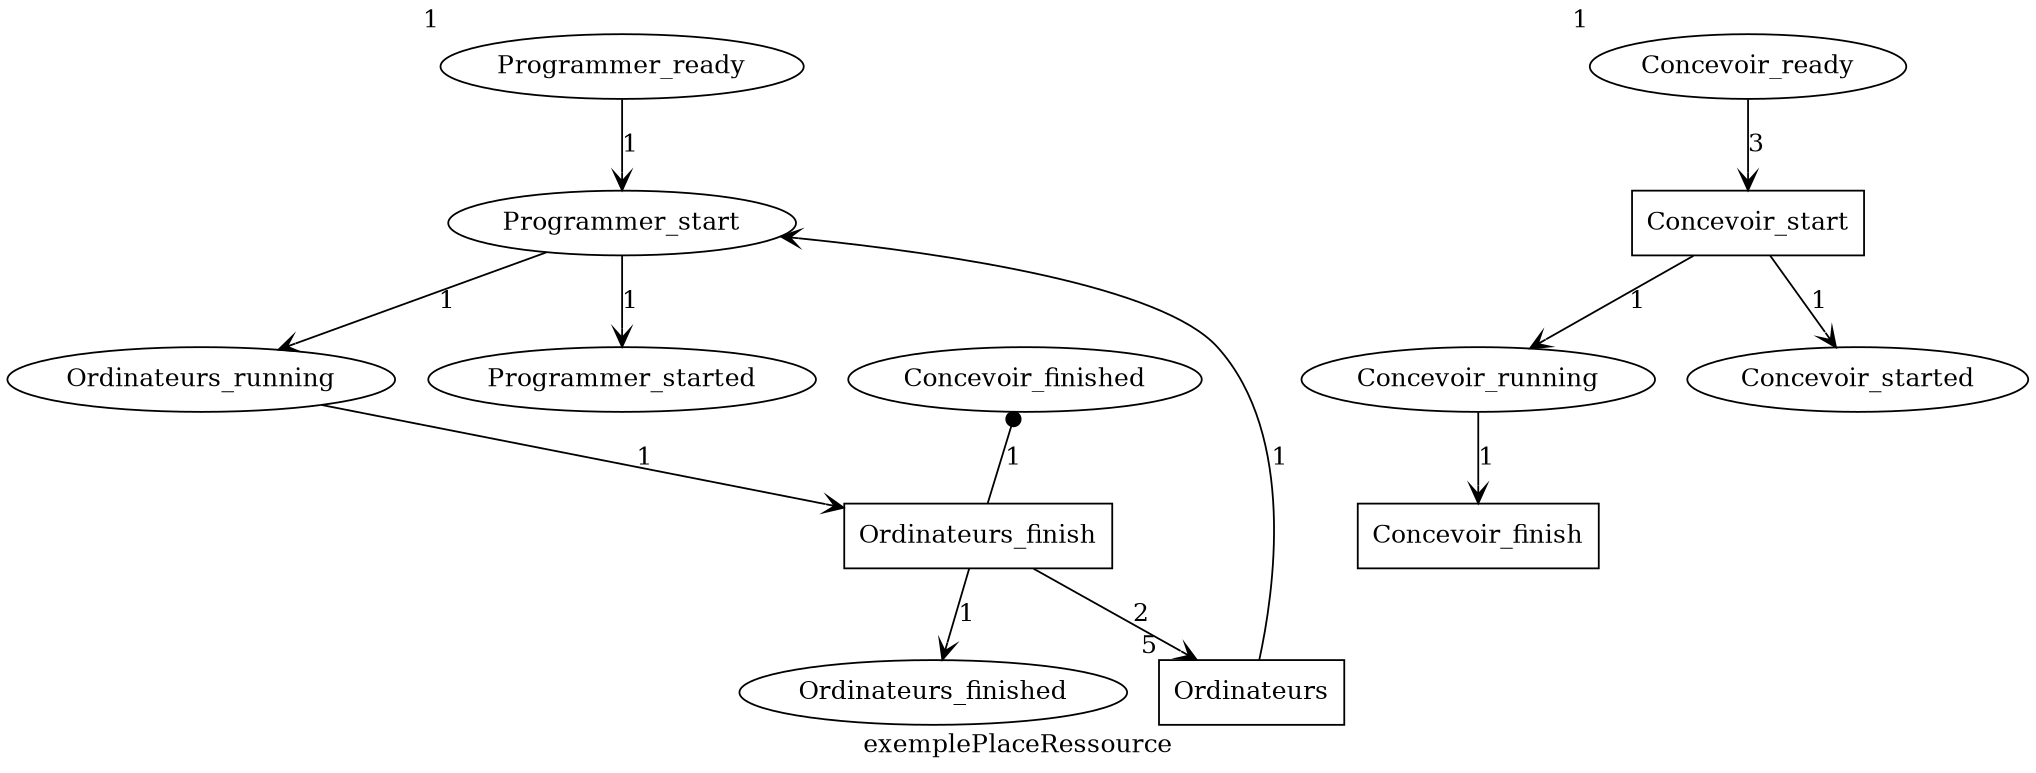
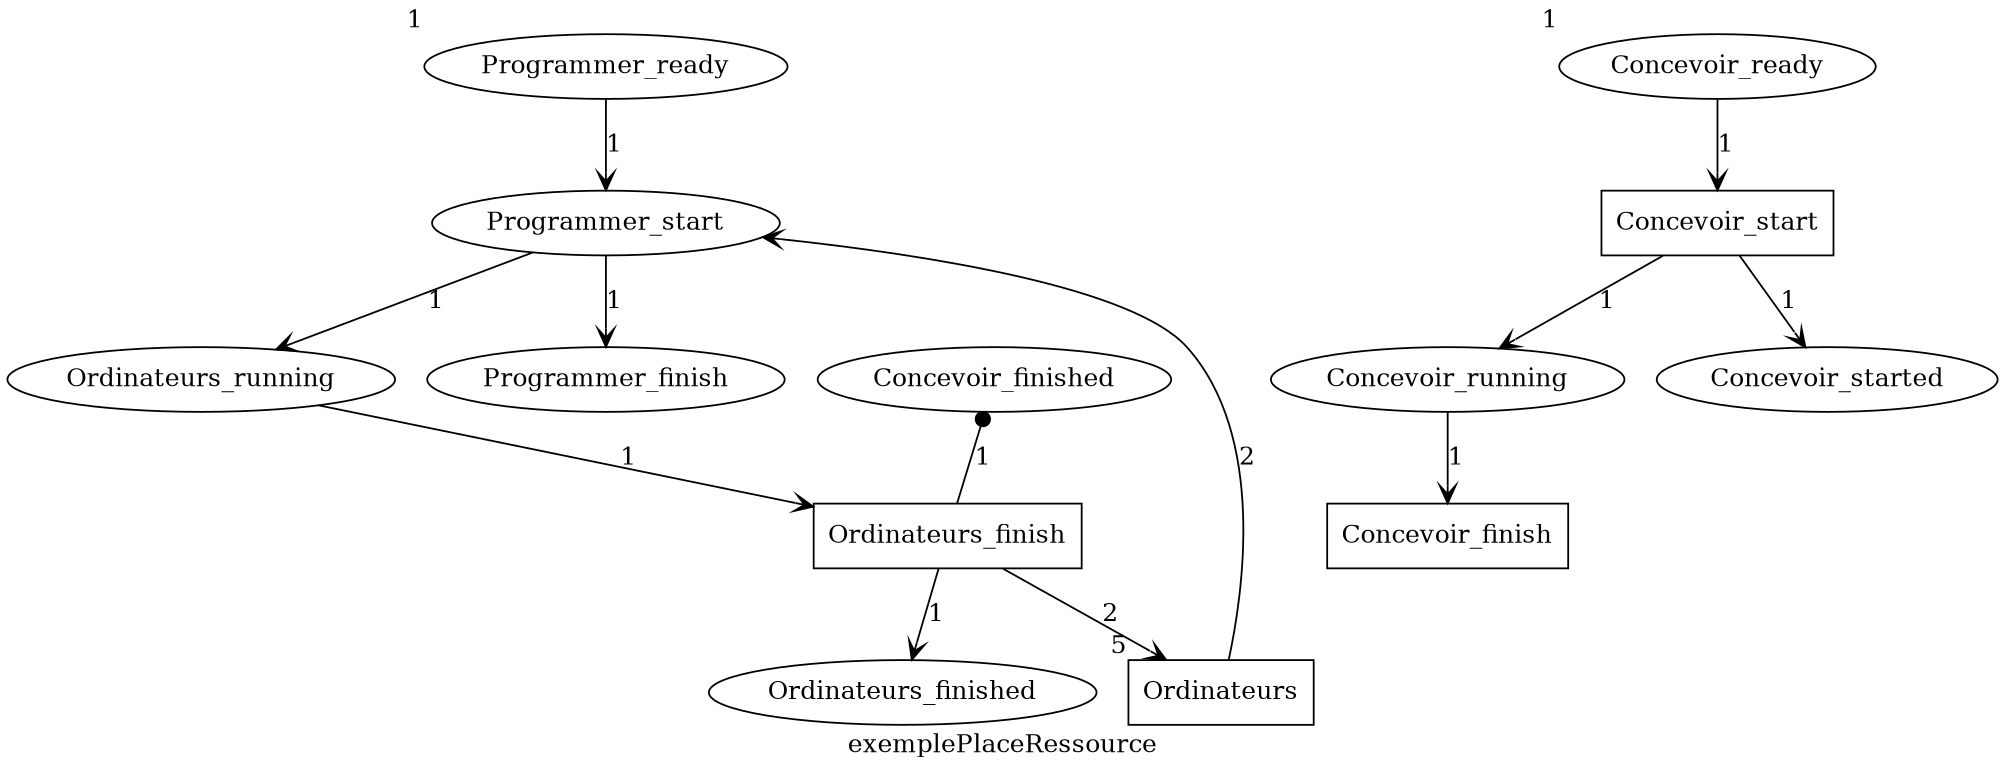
(1757, 145) -> (1726, 145)
(622, 380) -> (606, 380)
(1280, 458) -> (1248, 458)
